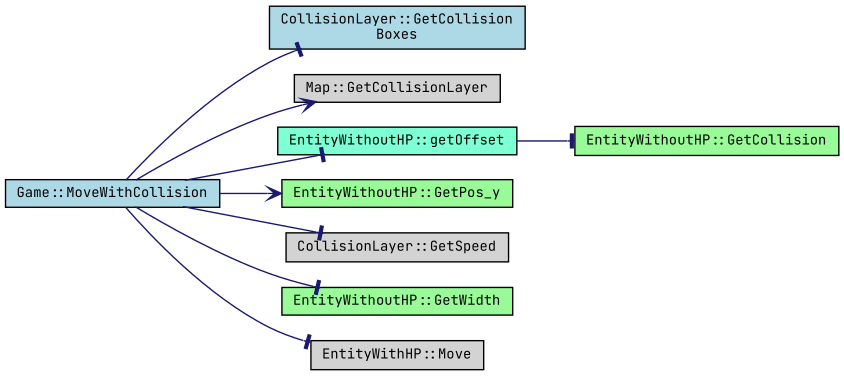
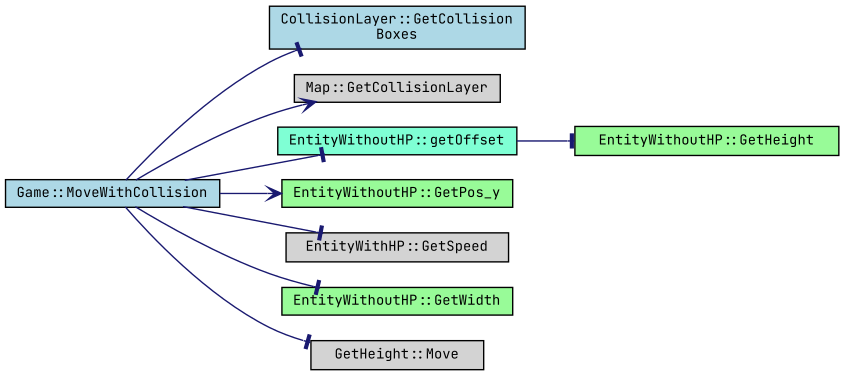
(707, 141) -> (707, 141)
(397, 247) -> (397, 247)
(397, 355) -> (397, 355)
